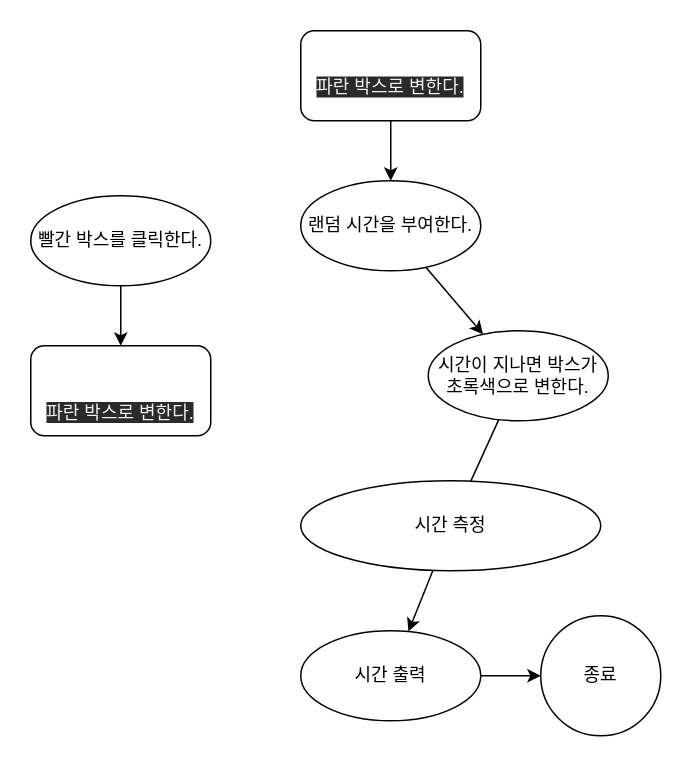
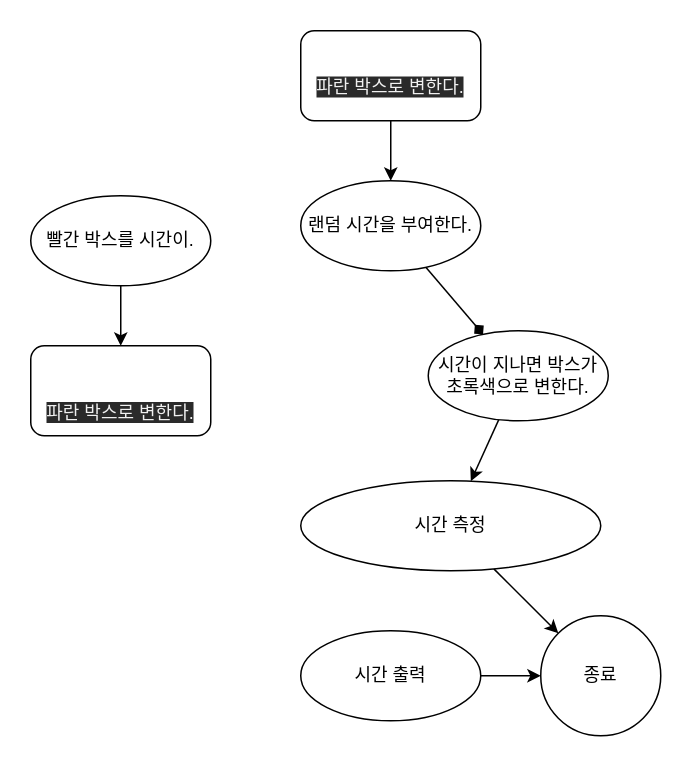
(121, 241) -> (121, 241)
(476, 326) -> (475, 325)
(474, 475) -> (476, 471)
(422, 597) -> (522, 597)
